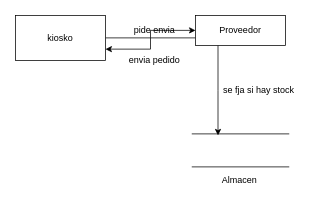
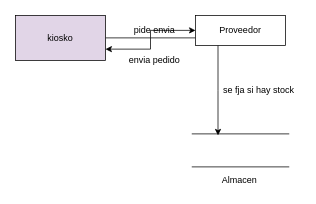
(60, 38) -> (60, 38)
